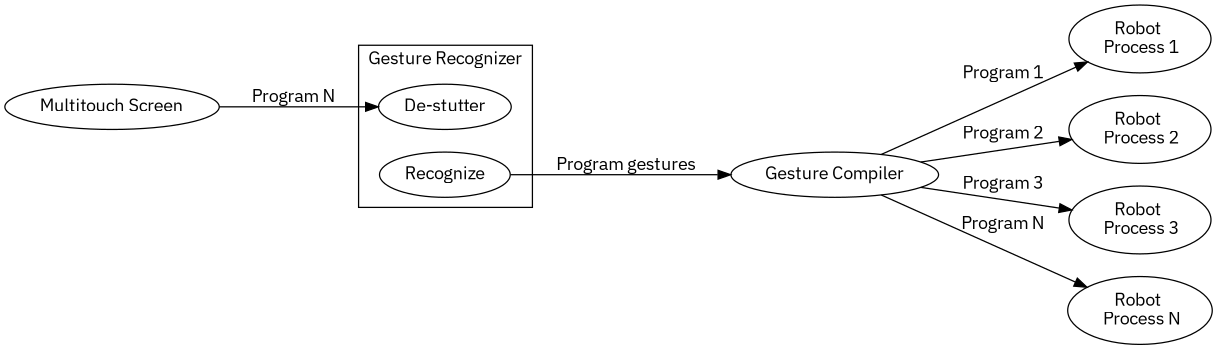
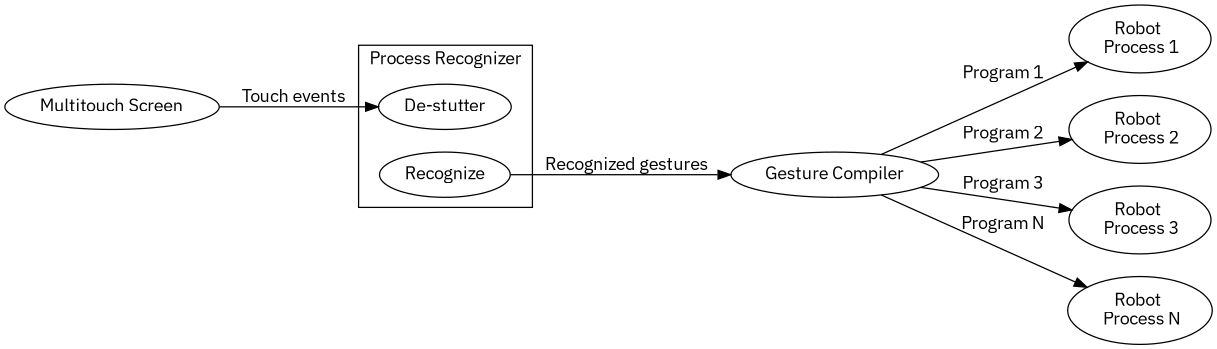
(445, 60) -> (445, 60)
(294, 97) -> (294, 97)
(627, 165) -> (627, 165)
